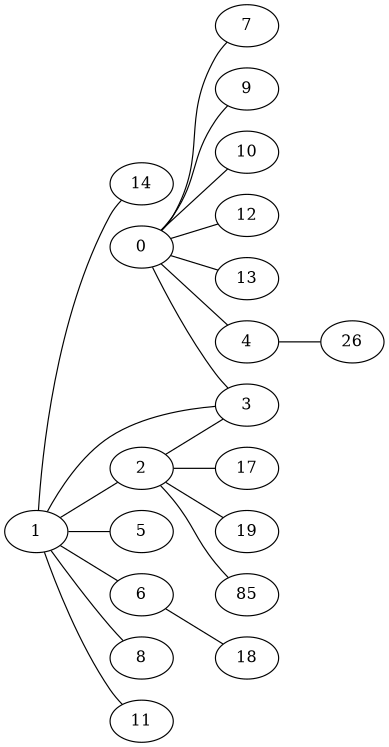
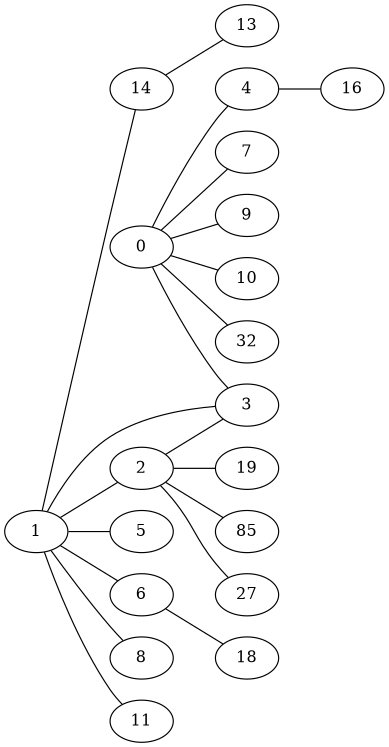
(247, 215) -> (247, 342)
(195, 263) -> (194, 57)
(352, 342) -> (352, 89)
(247, 468) -> (247, 595)
